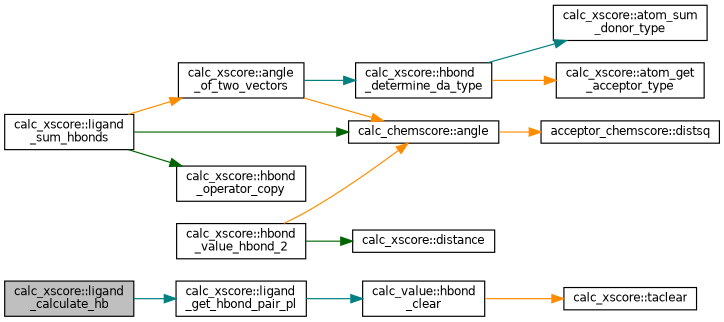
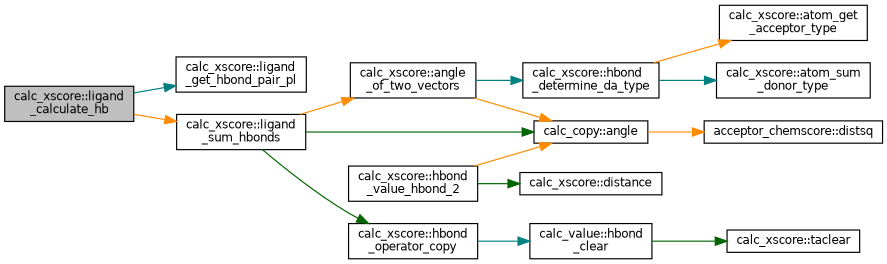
none -> (149, 117)
(424, 132) -> (591, 132)
(328, 299) -> (498, 241)
(518, 299) -> (684, 241)
